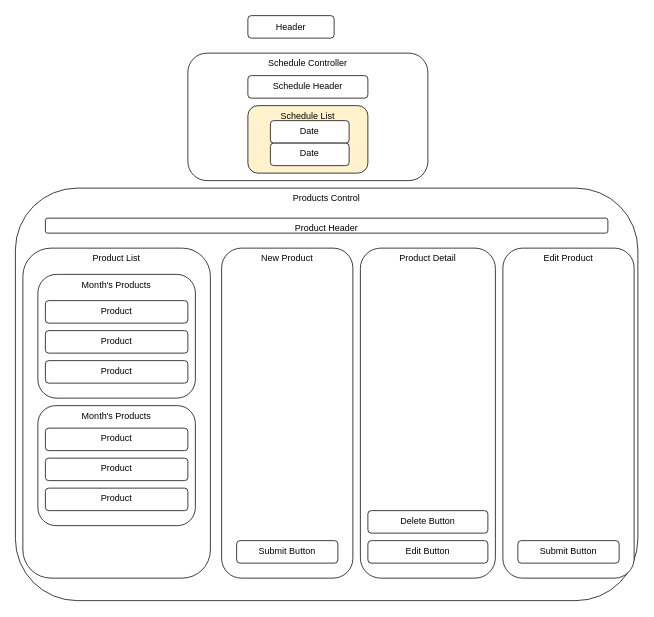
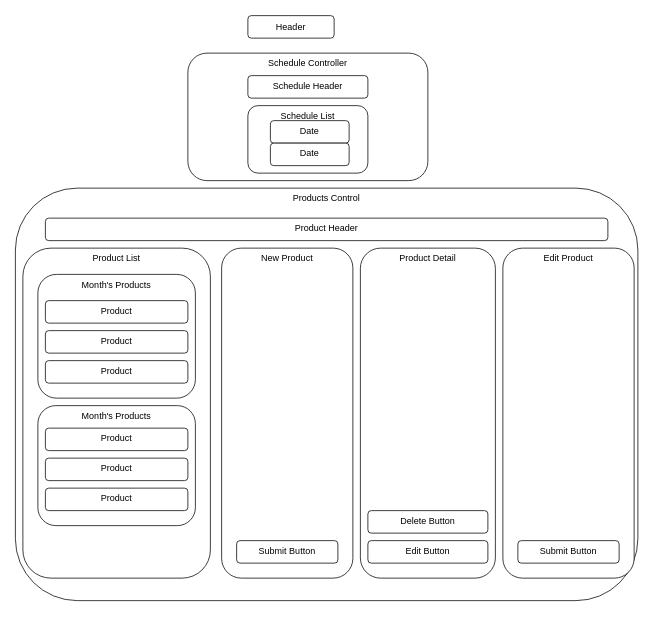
(308, 116) -> (308, 116)
(327, 225) -> (327, 229)
